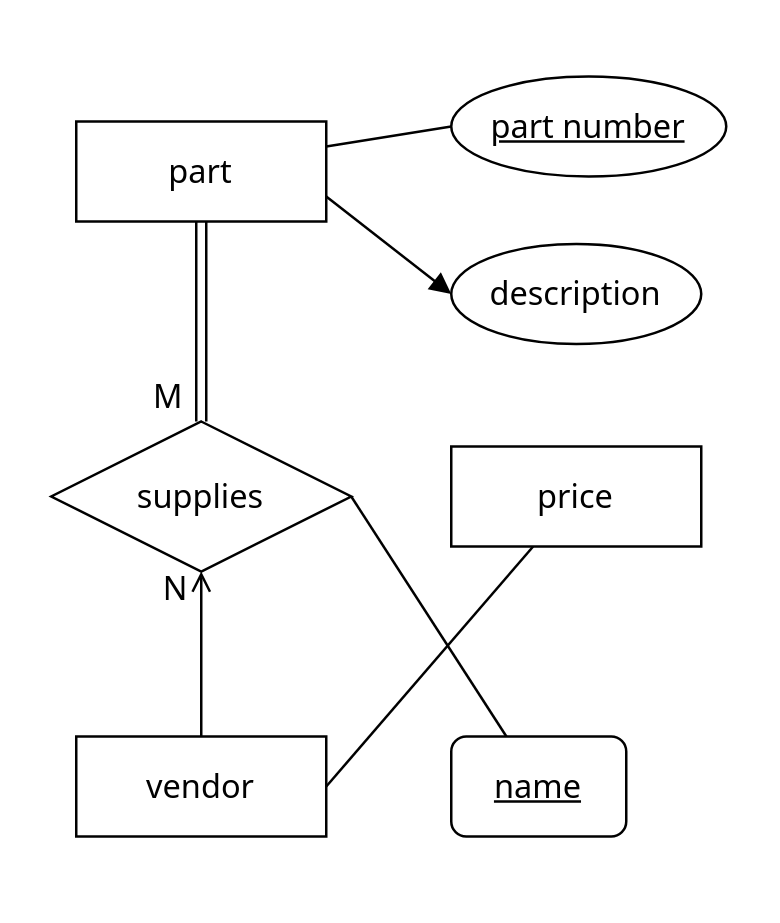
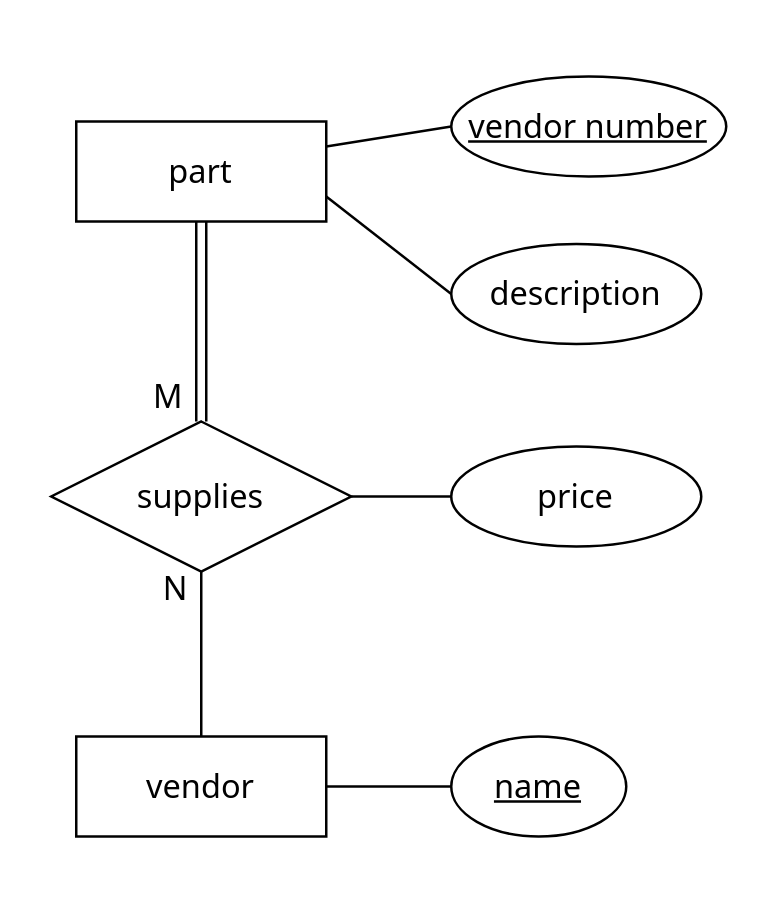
(589, 126) -> (589, 126)
(434, 280) -> (441, 286)
(576, 496) -> (576, 496)
(398, 569) -> (401, 496)
(201, 580) -> (201, 578)
(385, 718) -> (388, 786)
(539, 786) -> (539, 786)
